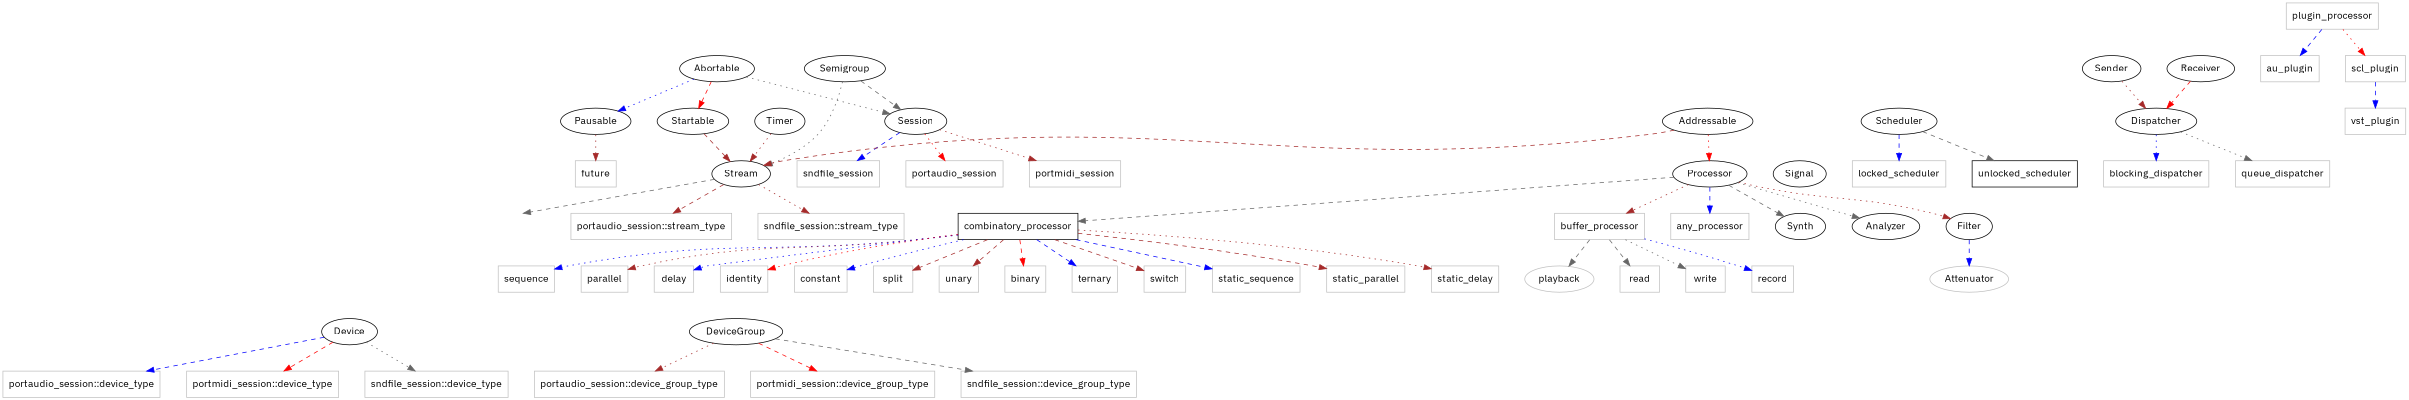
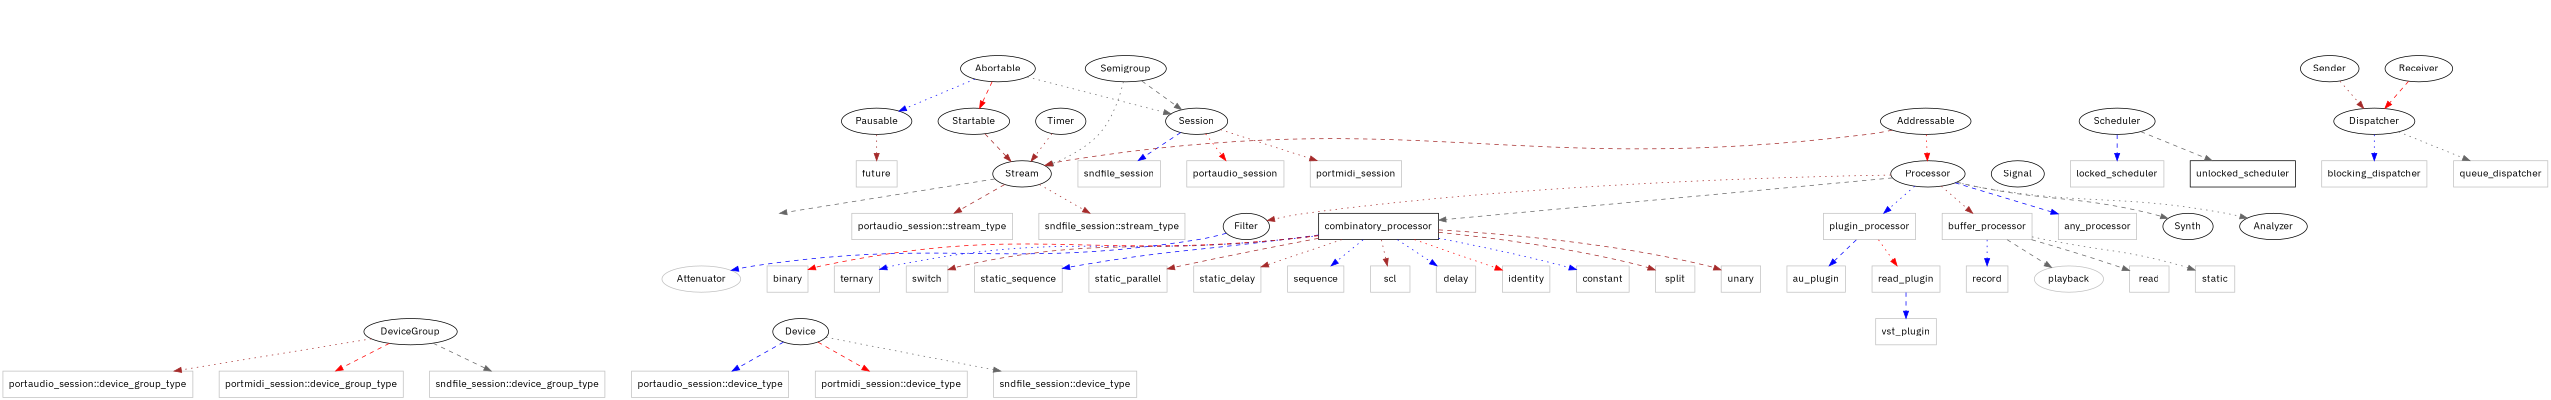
(2375, 69) -> (1906, 279)
none -> (1902, 197)
(1053, 251) -> (1016, 249)
(605, 279) -> (1390, 279)
(1705, 279) -> (2215, 279)
